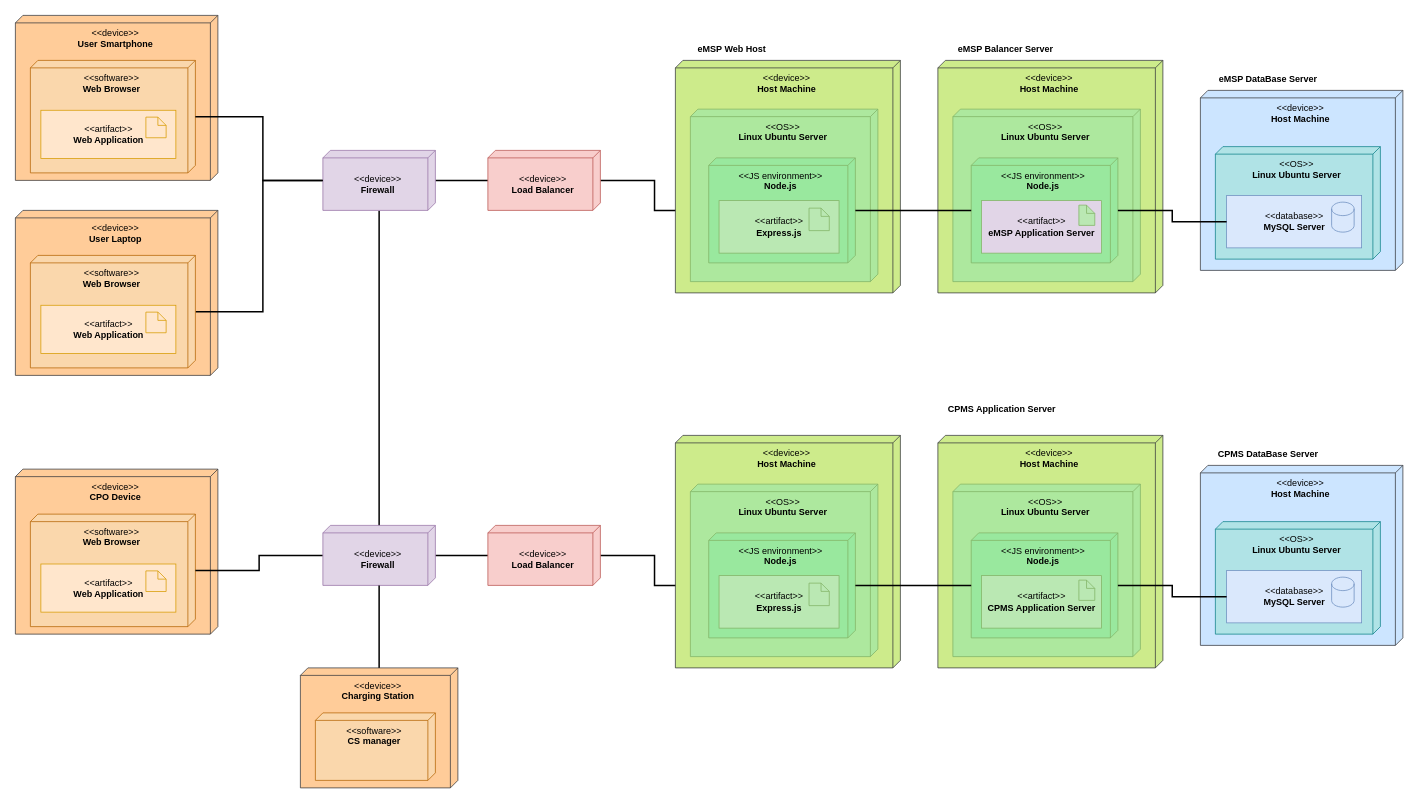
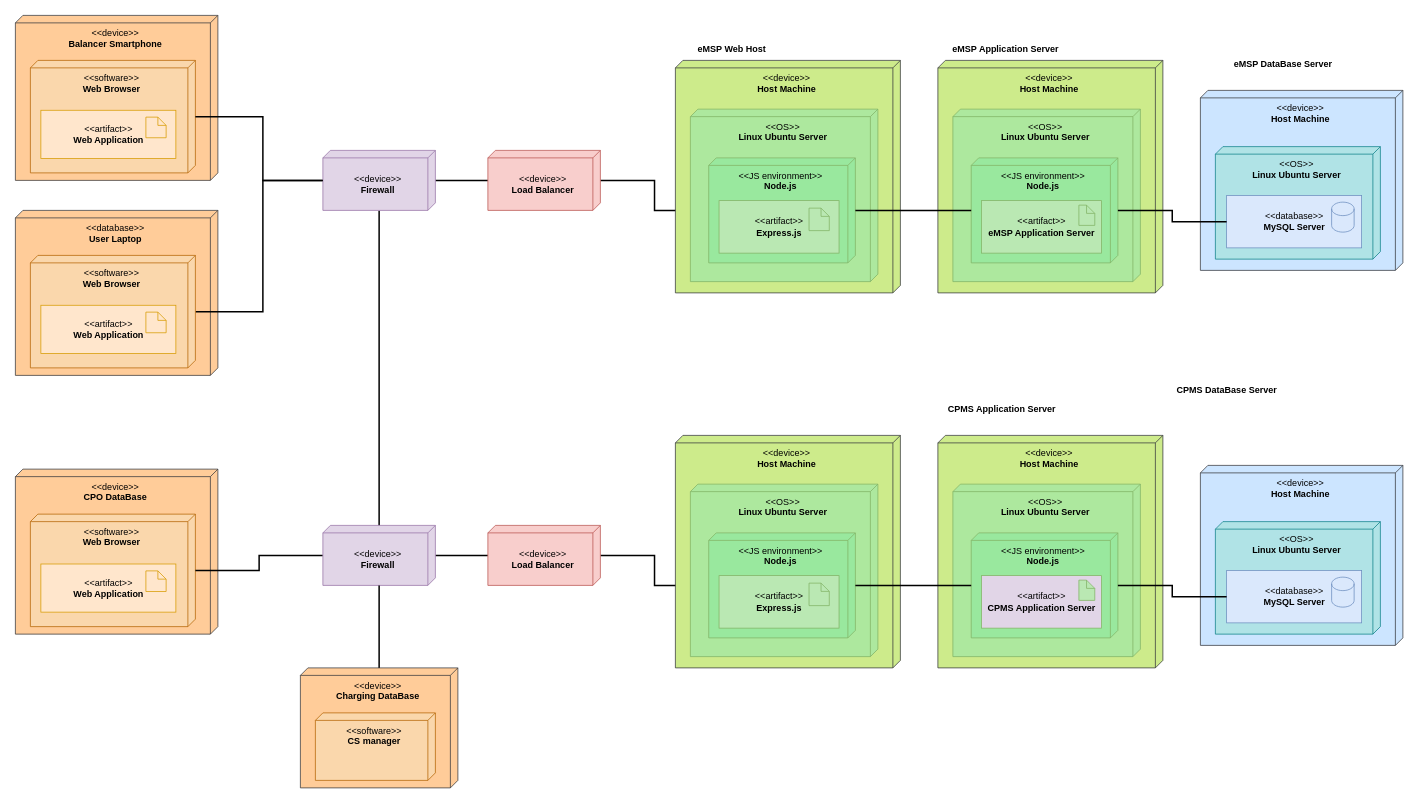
(116, 39) -> (116, 39)
(1006, 49) -> (1006, 49)
(1268, 79) -> (1283, 64)
(1042, 227) -> (1042, 227)
(116, 234) -> (116, 234)
(1268, 454) -> (1227, 390)
(116, 493) -> (116, 493)
(1042, 602) -> (1042, 602)
(378, 691) -> (378, 691)
